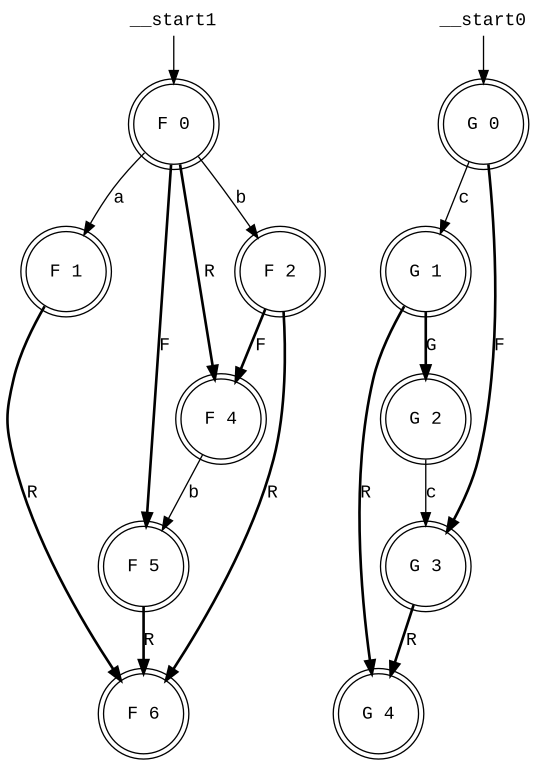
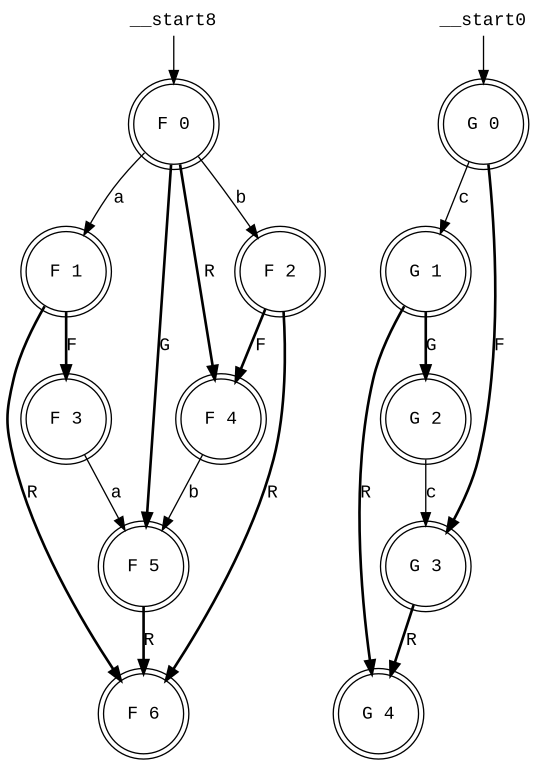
(174, 20) -> (174, 20)
(165, 345) -> (165, 345)
none -> (66, 419)
